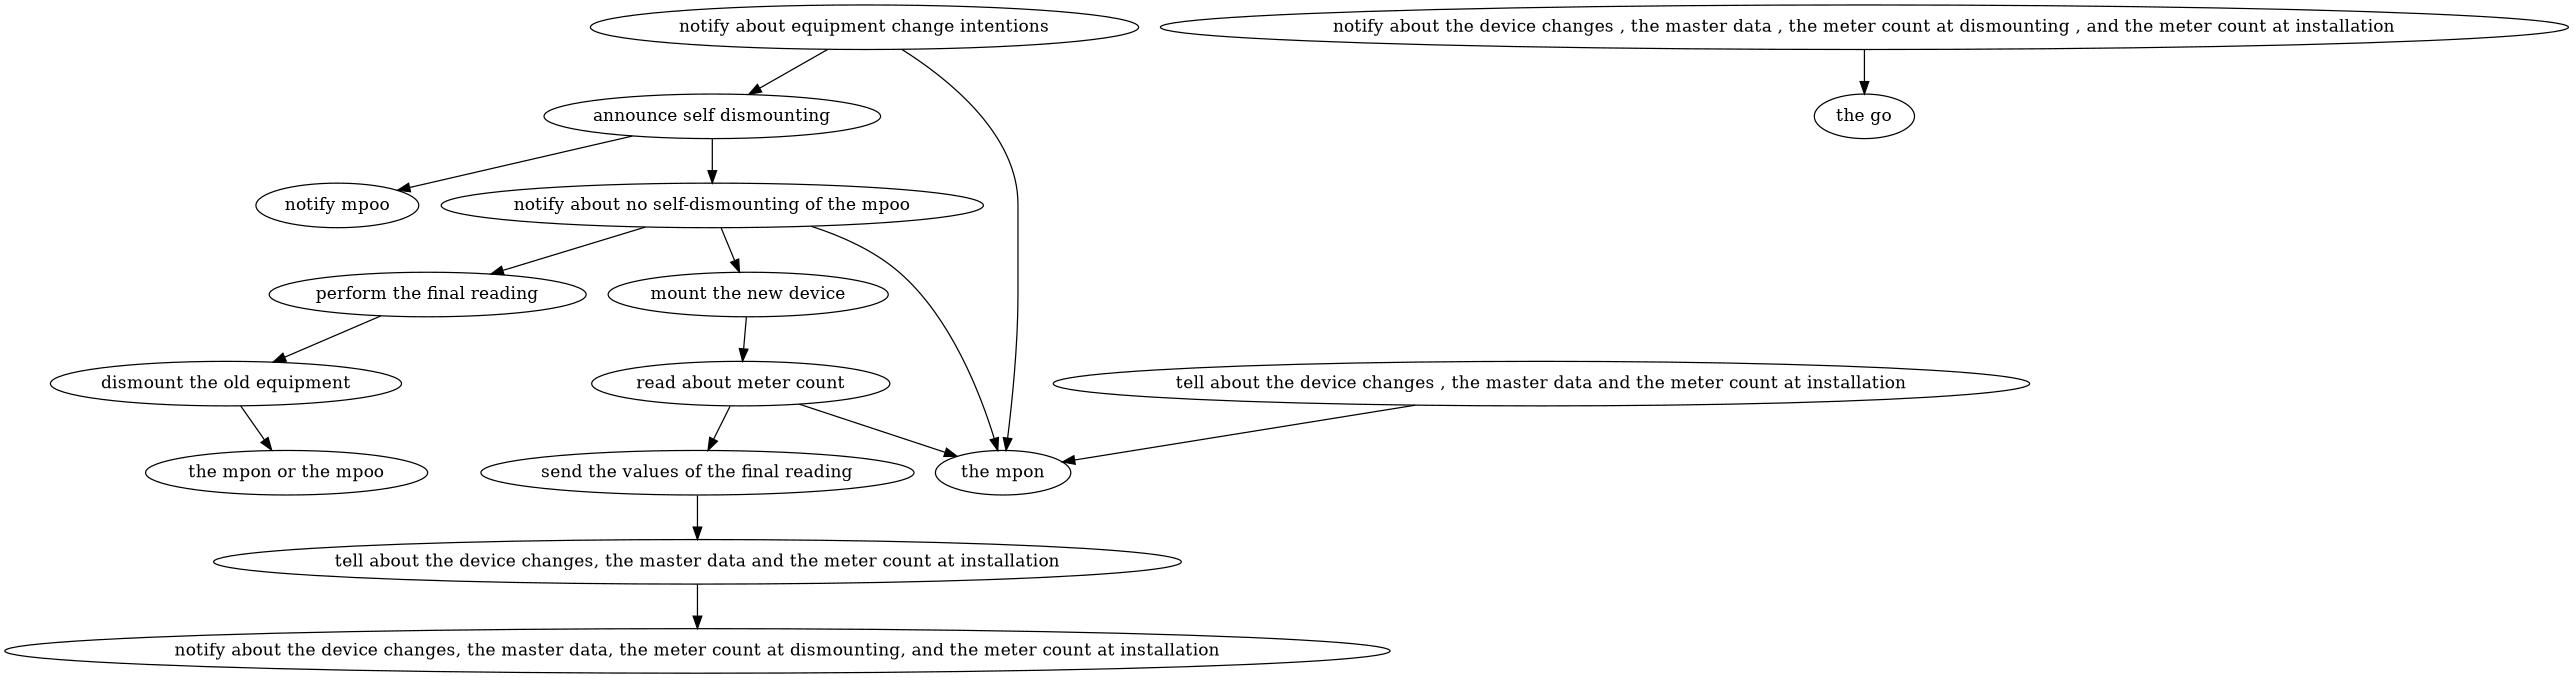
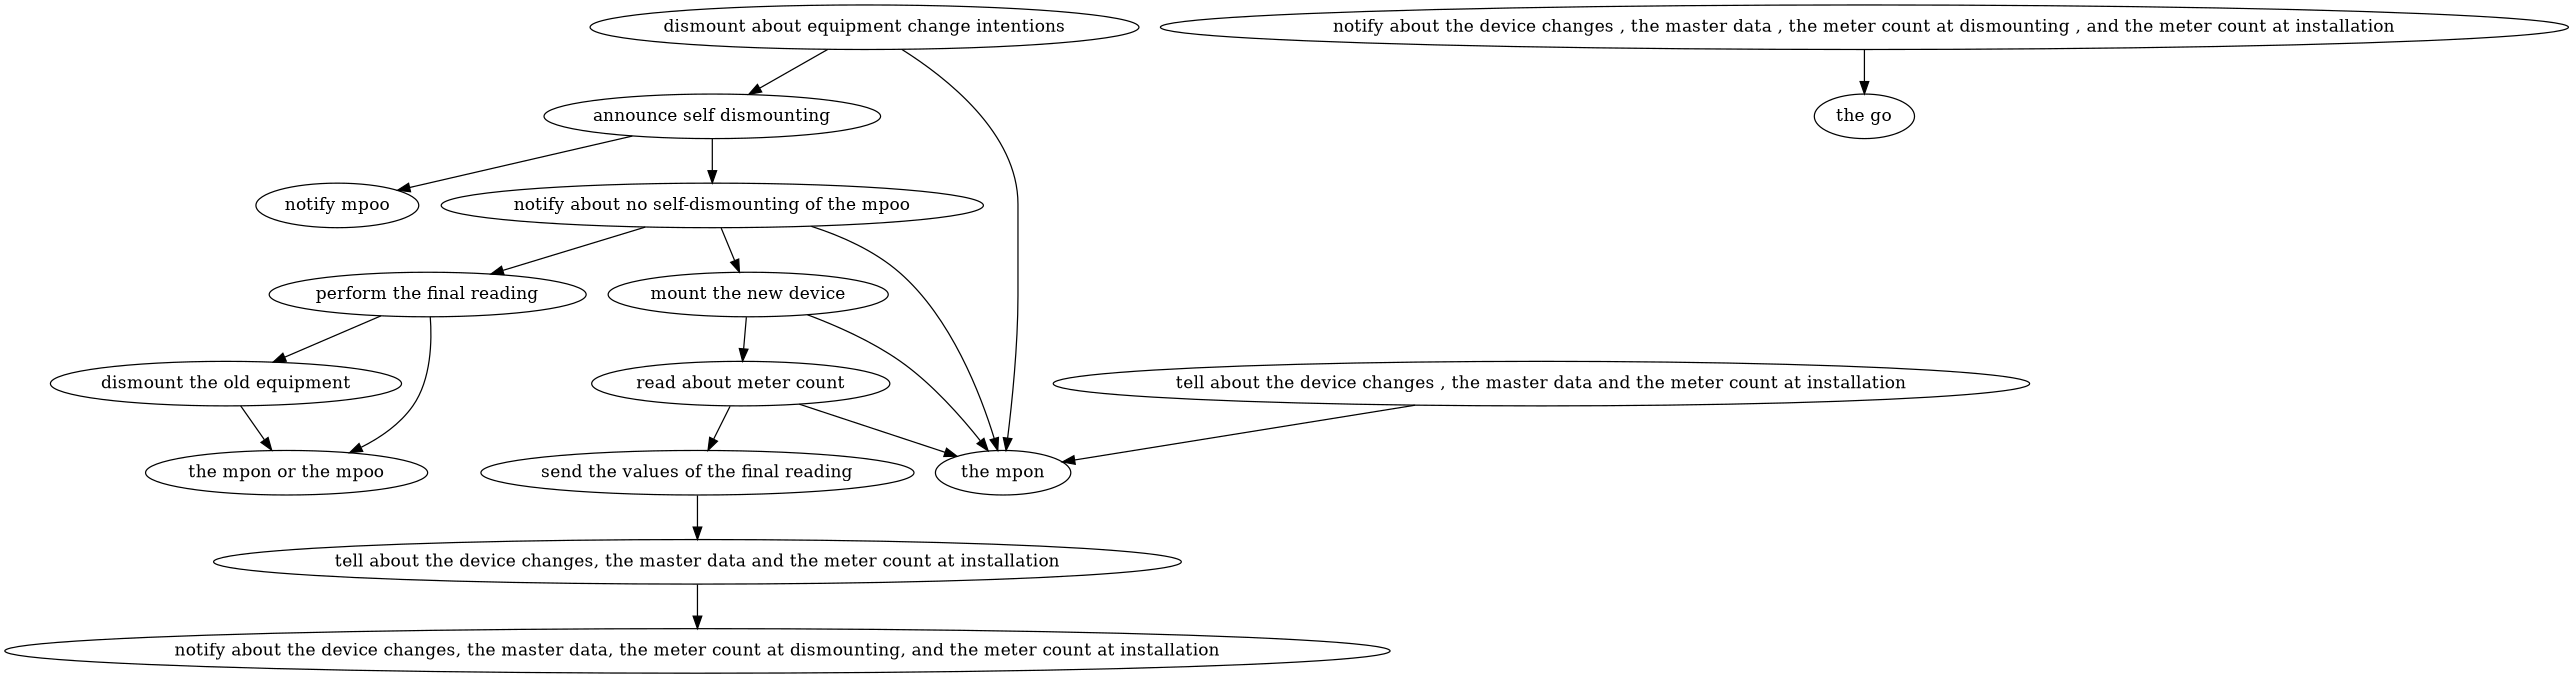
(865, 27) -> (865, 27)
none -> (904, 364)
none -> (419, 395)
